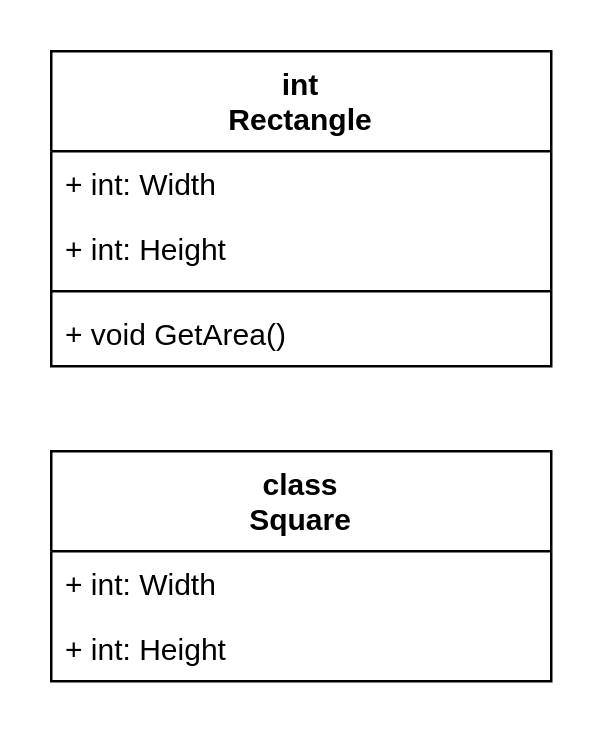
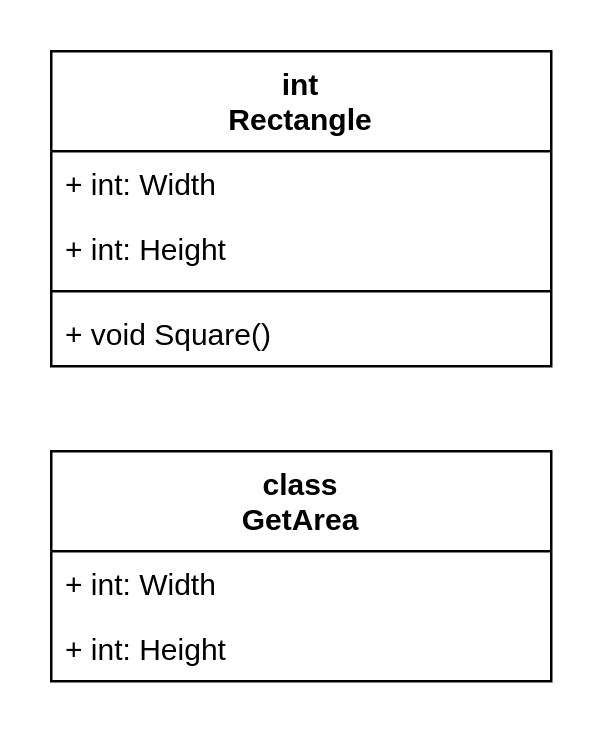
(188, 335) -> (179, 335)
(300, 485) -> (300, 485)
